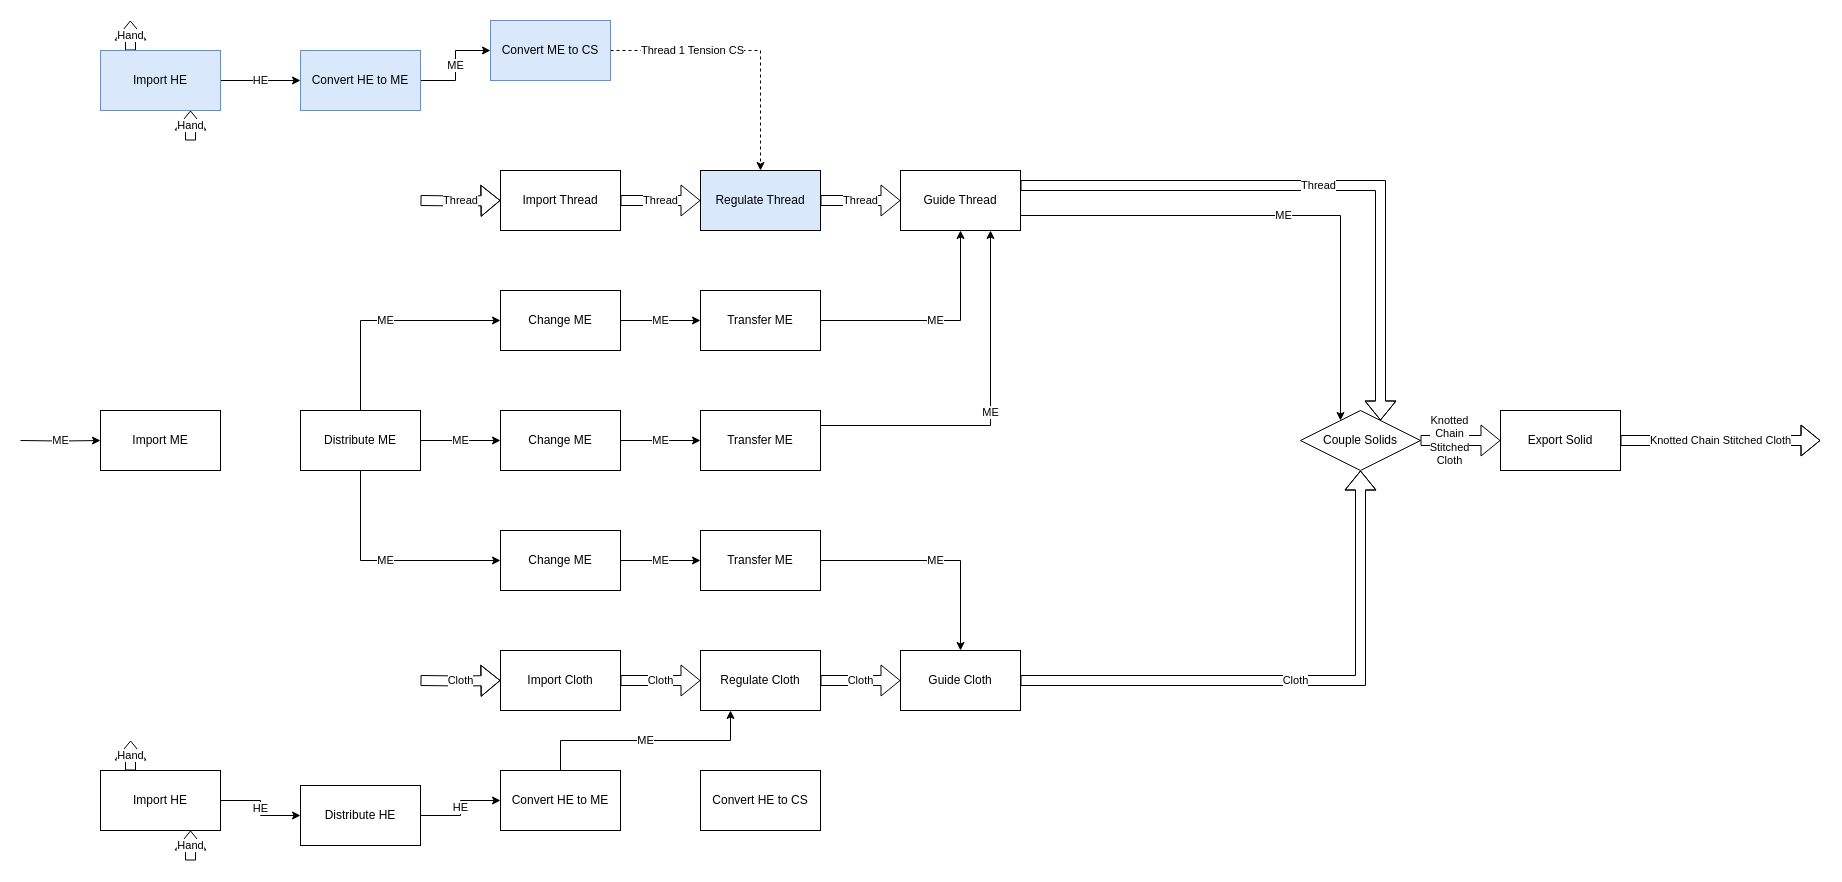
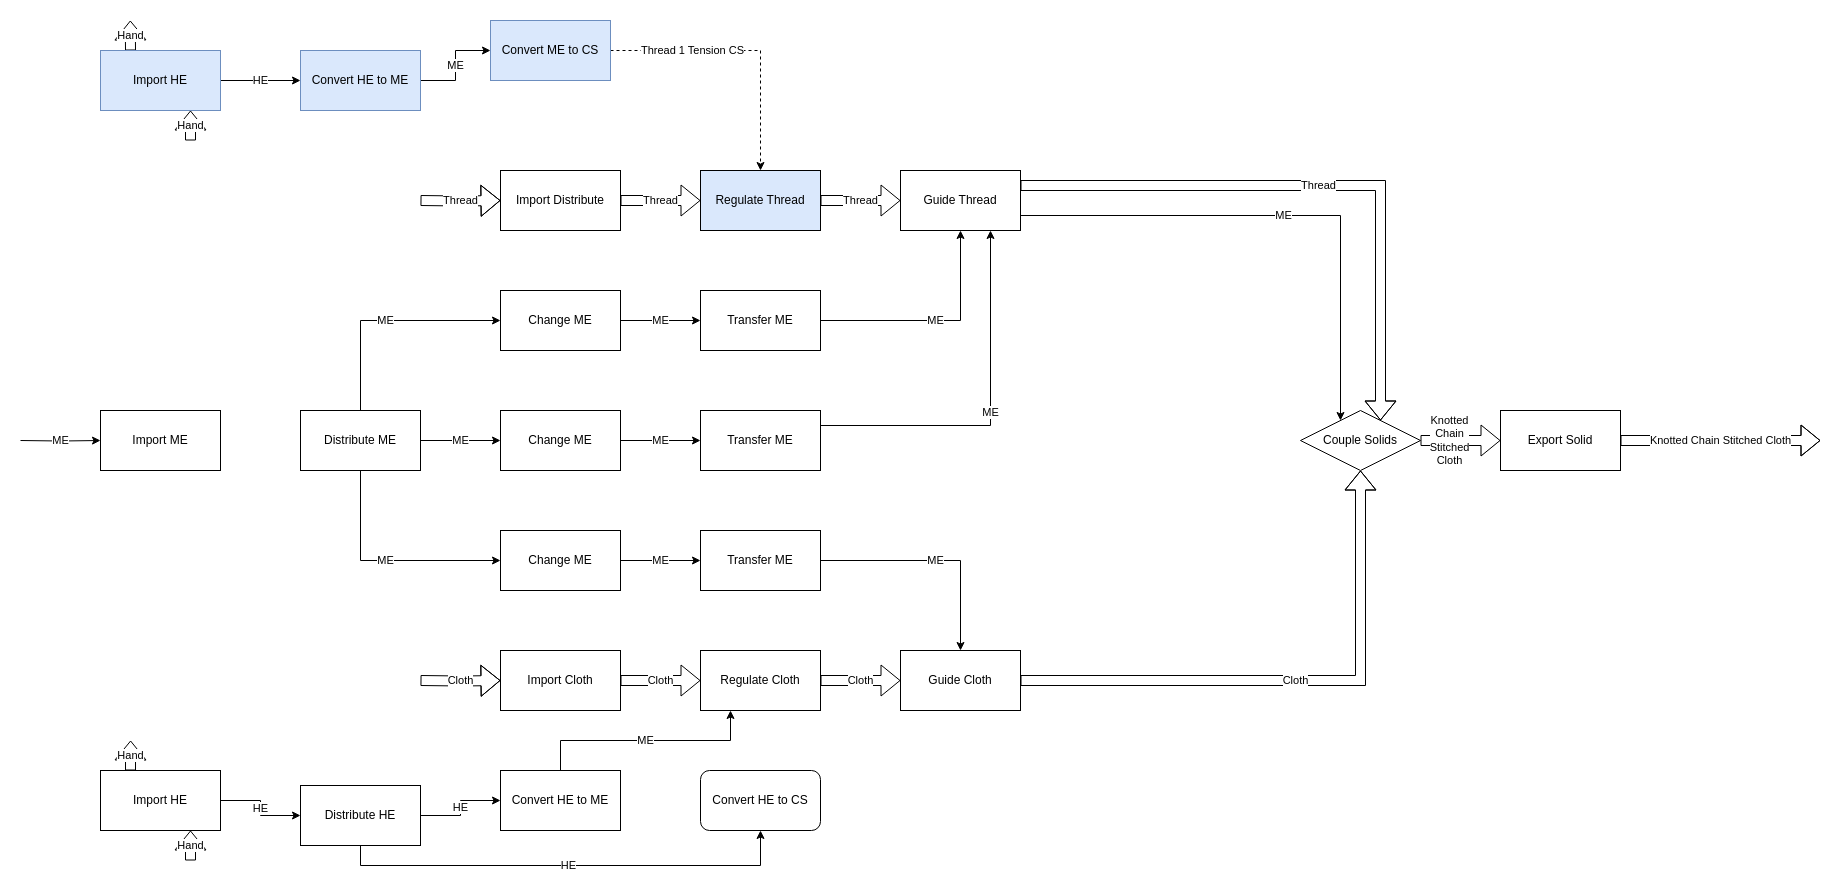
(561, 201) -> (561, 201)
(761, 801) -> (761, 801)
none -> (565, 866)
